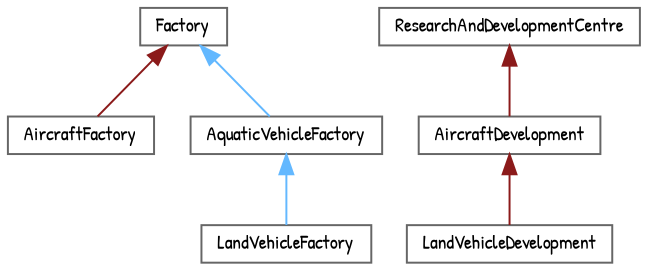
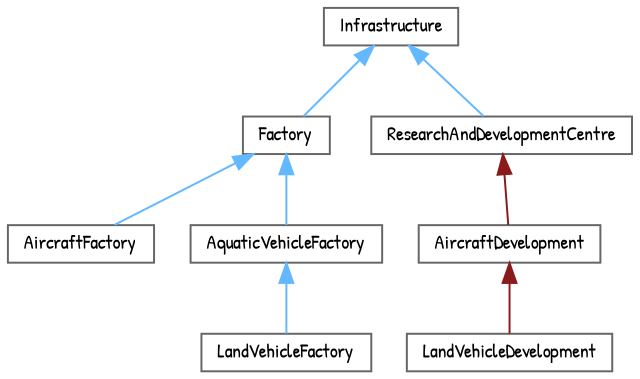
none -> (391, 27)
(125, 88) -> (175, 194)
